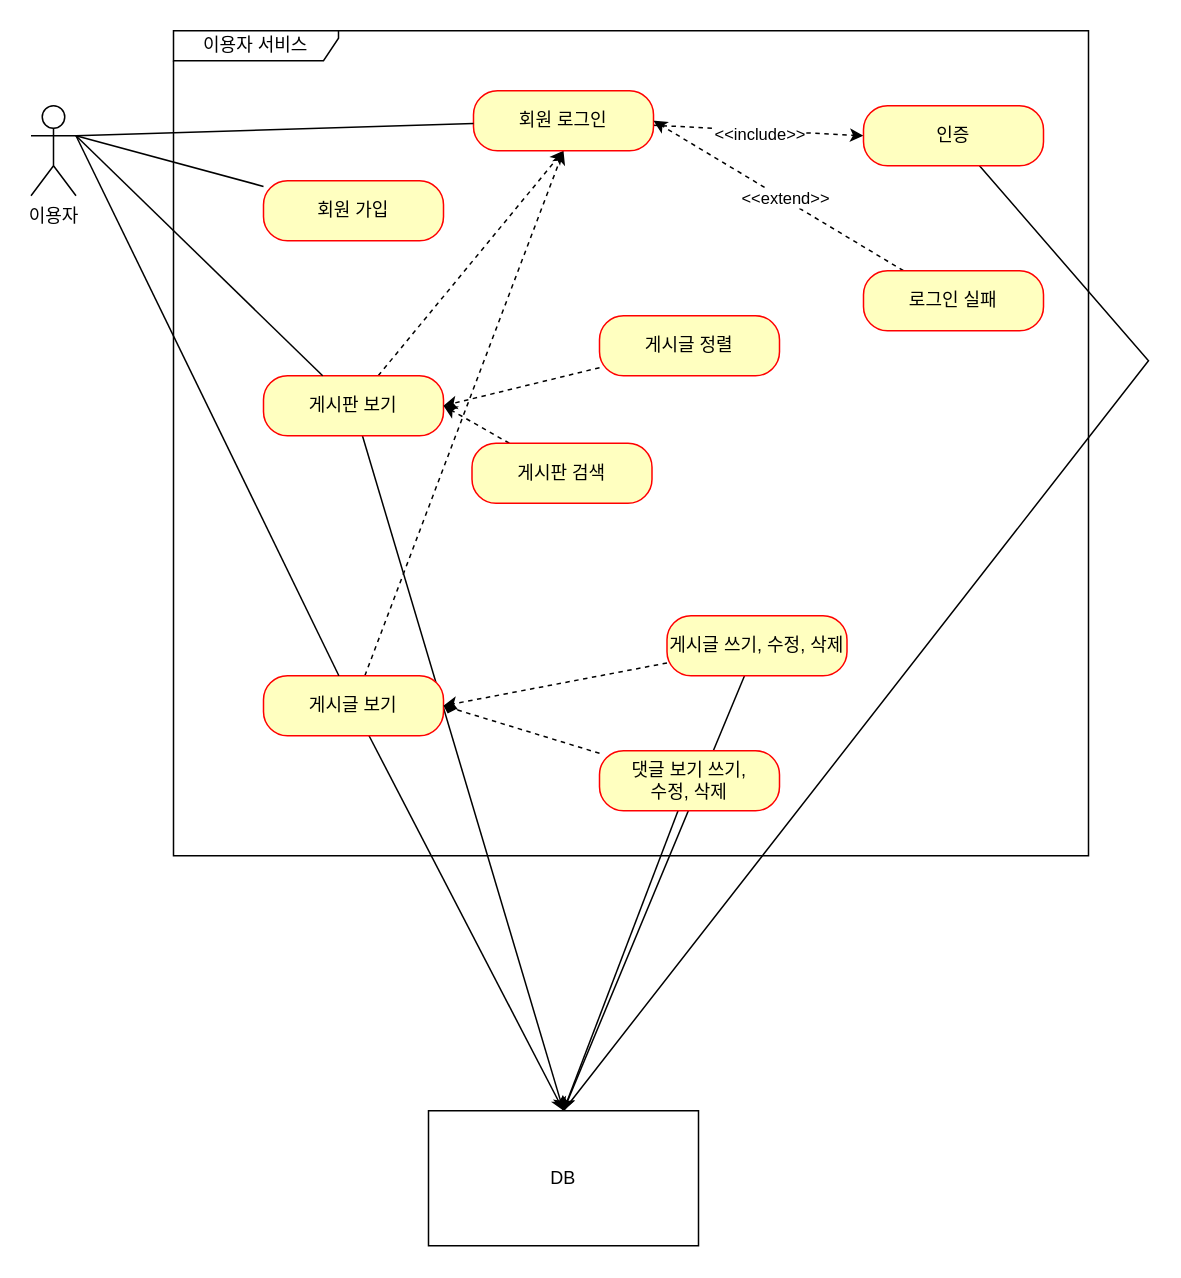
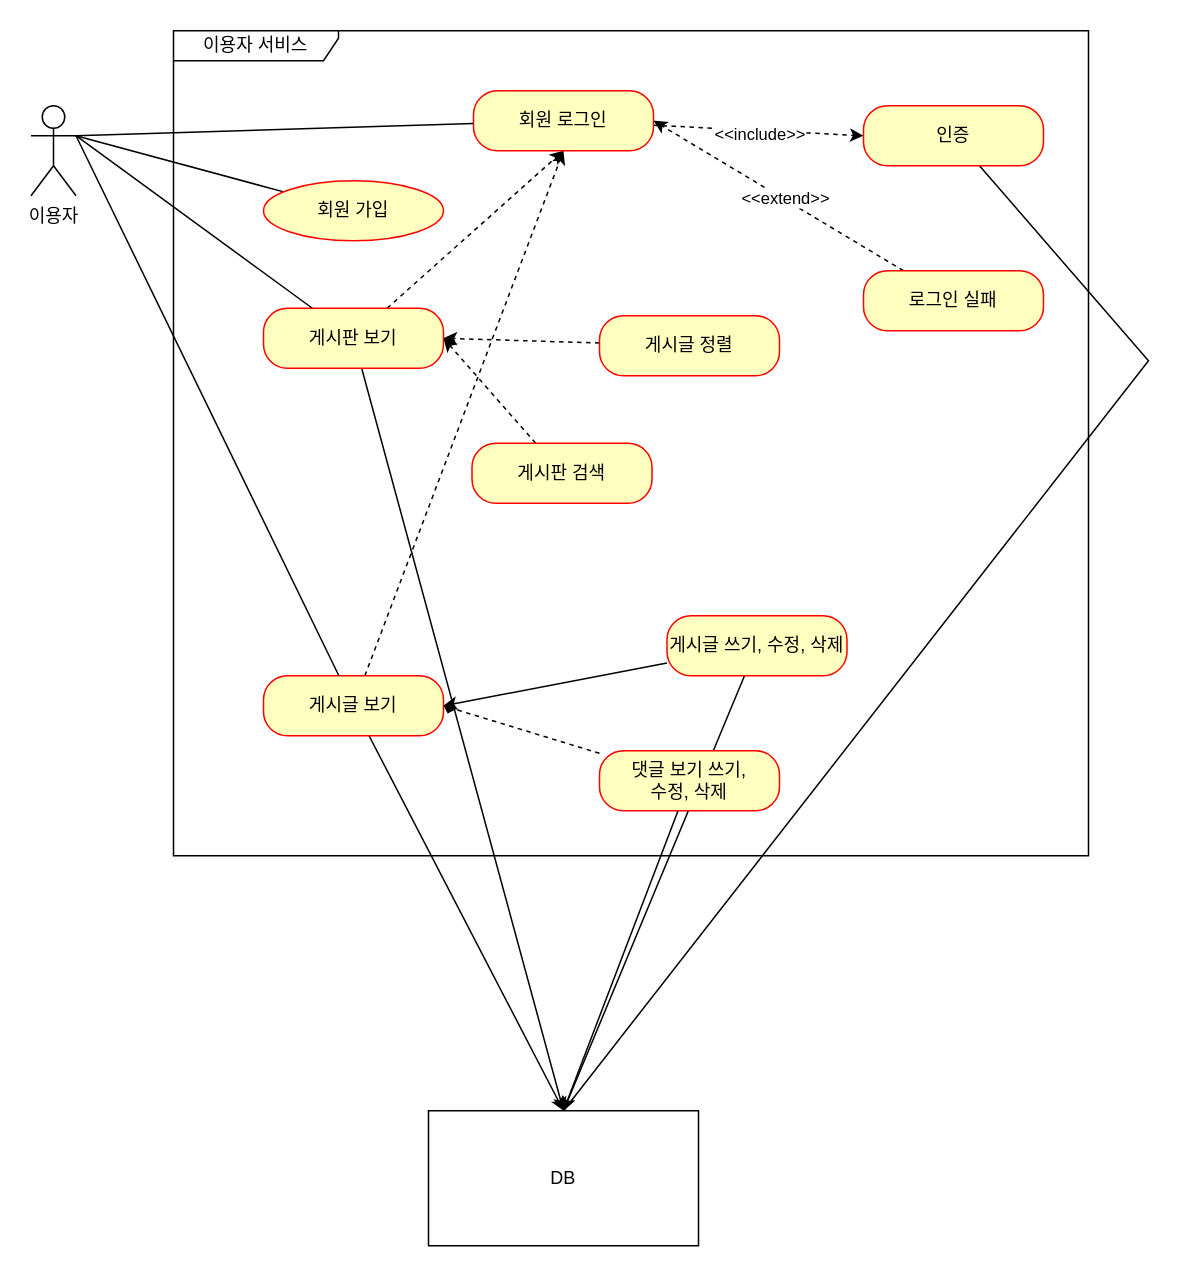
(353, 211) -> (353, 211)
(353, 406) -> (353, 338)
(559, 684) -> (559, 684)
